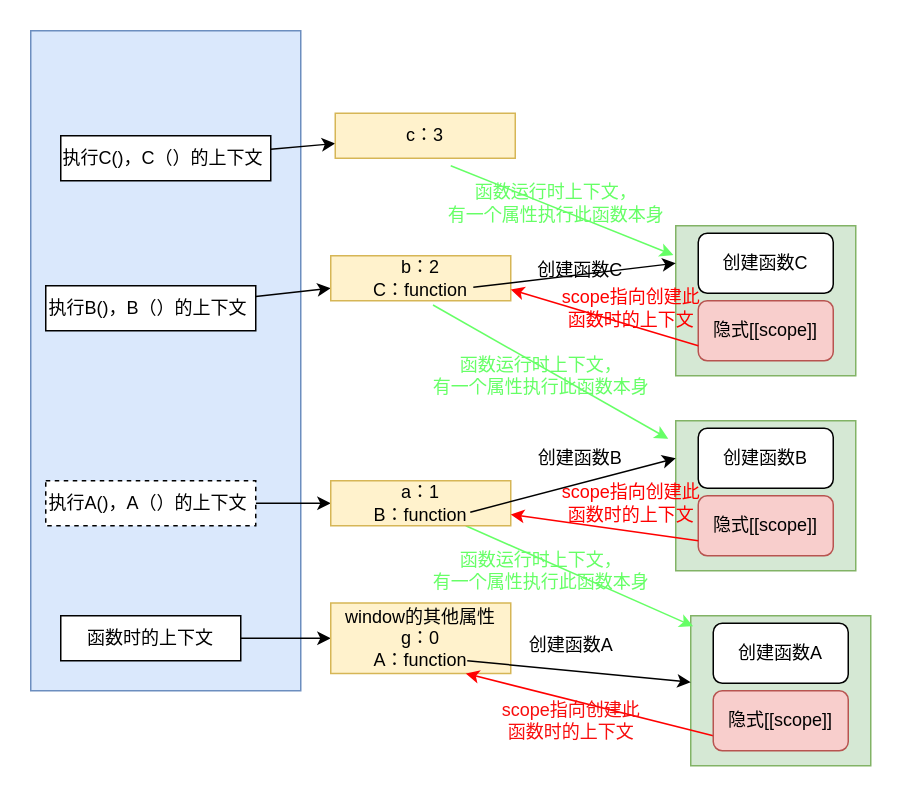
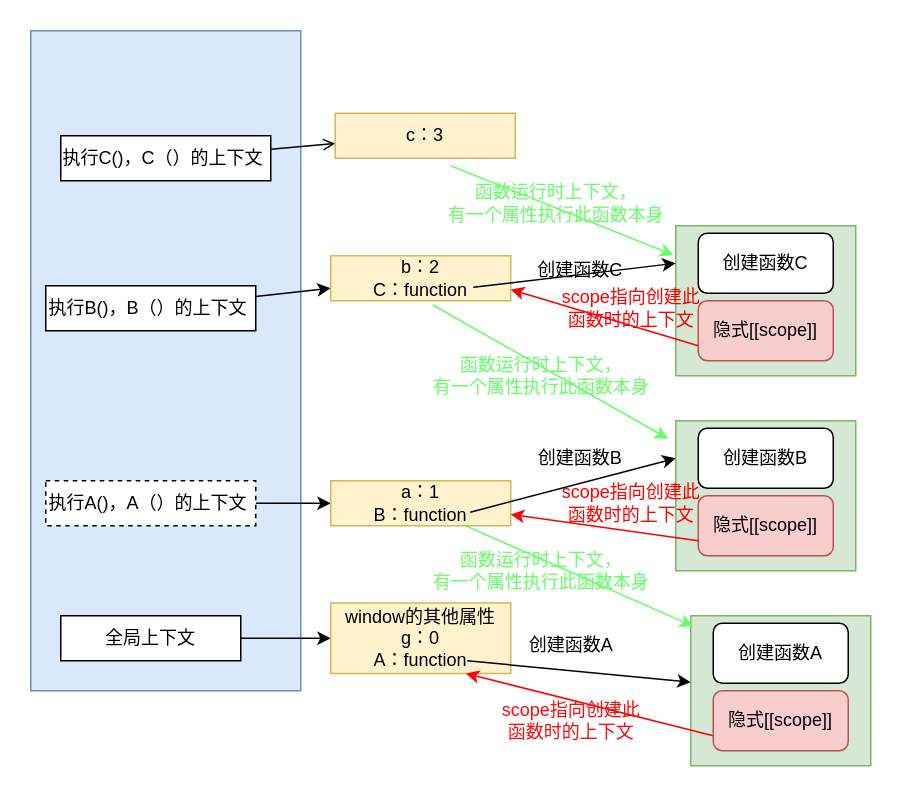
(324, 145) -> (326, 144)
(151, 638) -> (151, 638)
